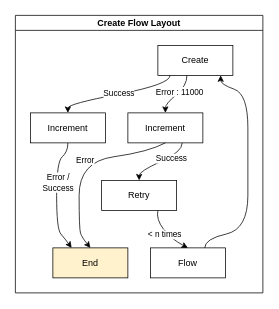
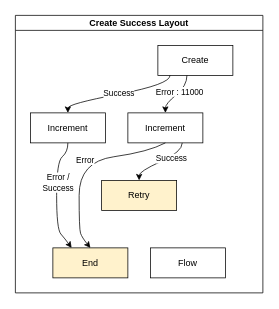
(139, 23) -> (139, 23)
(139, 195) -> (139, 195)
(236, 230) -> none
(166, 232) -> none
